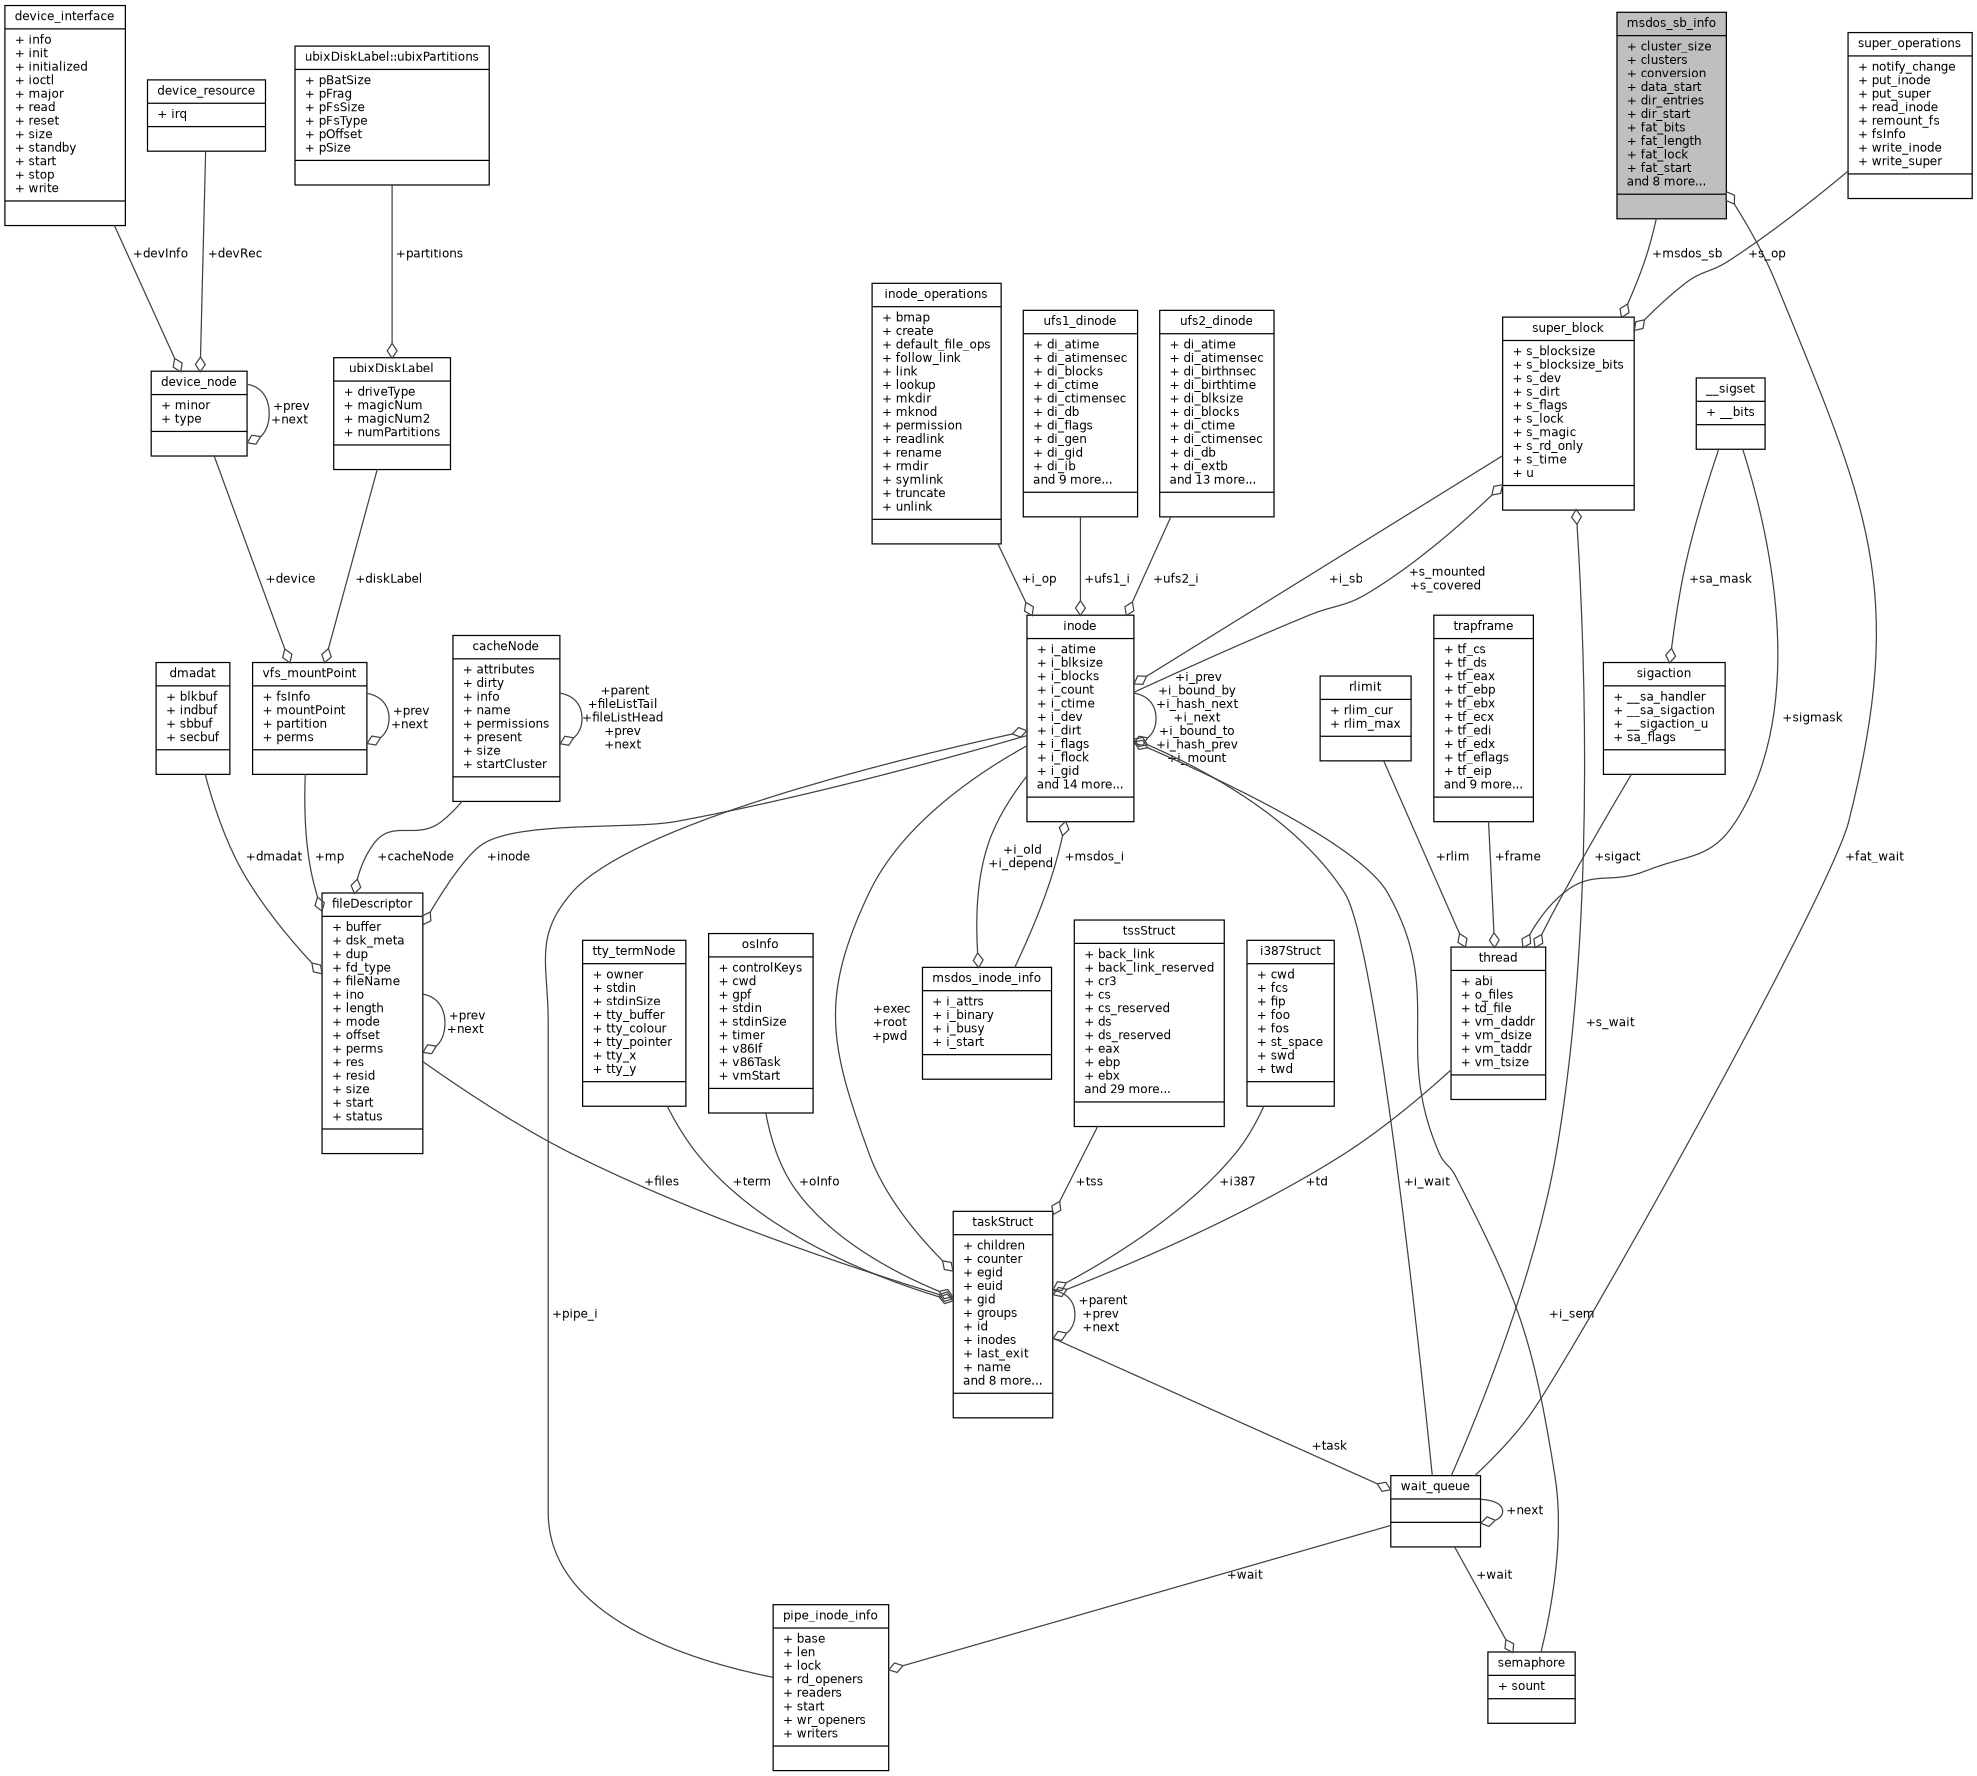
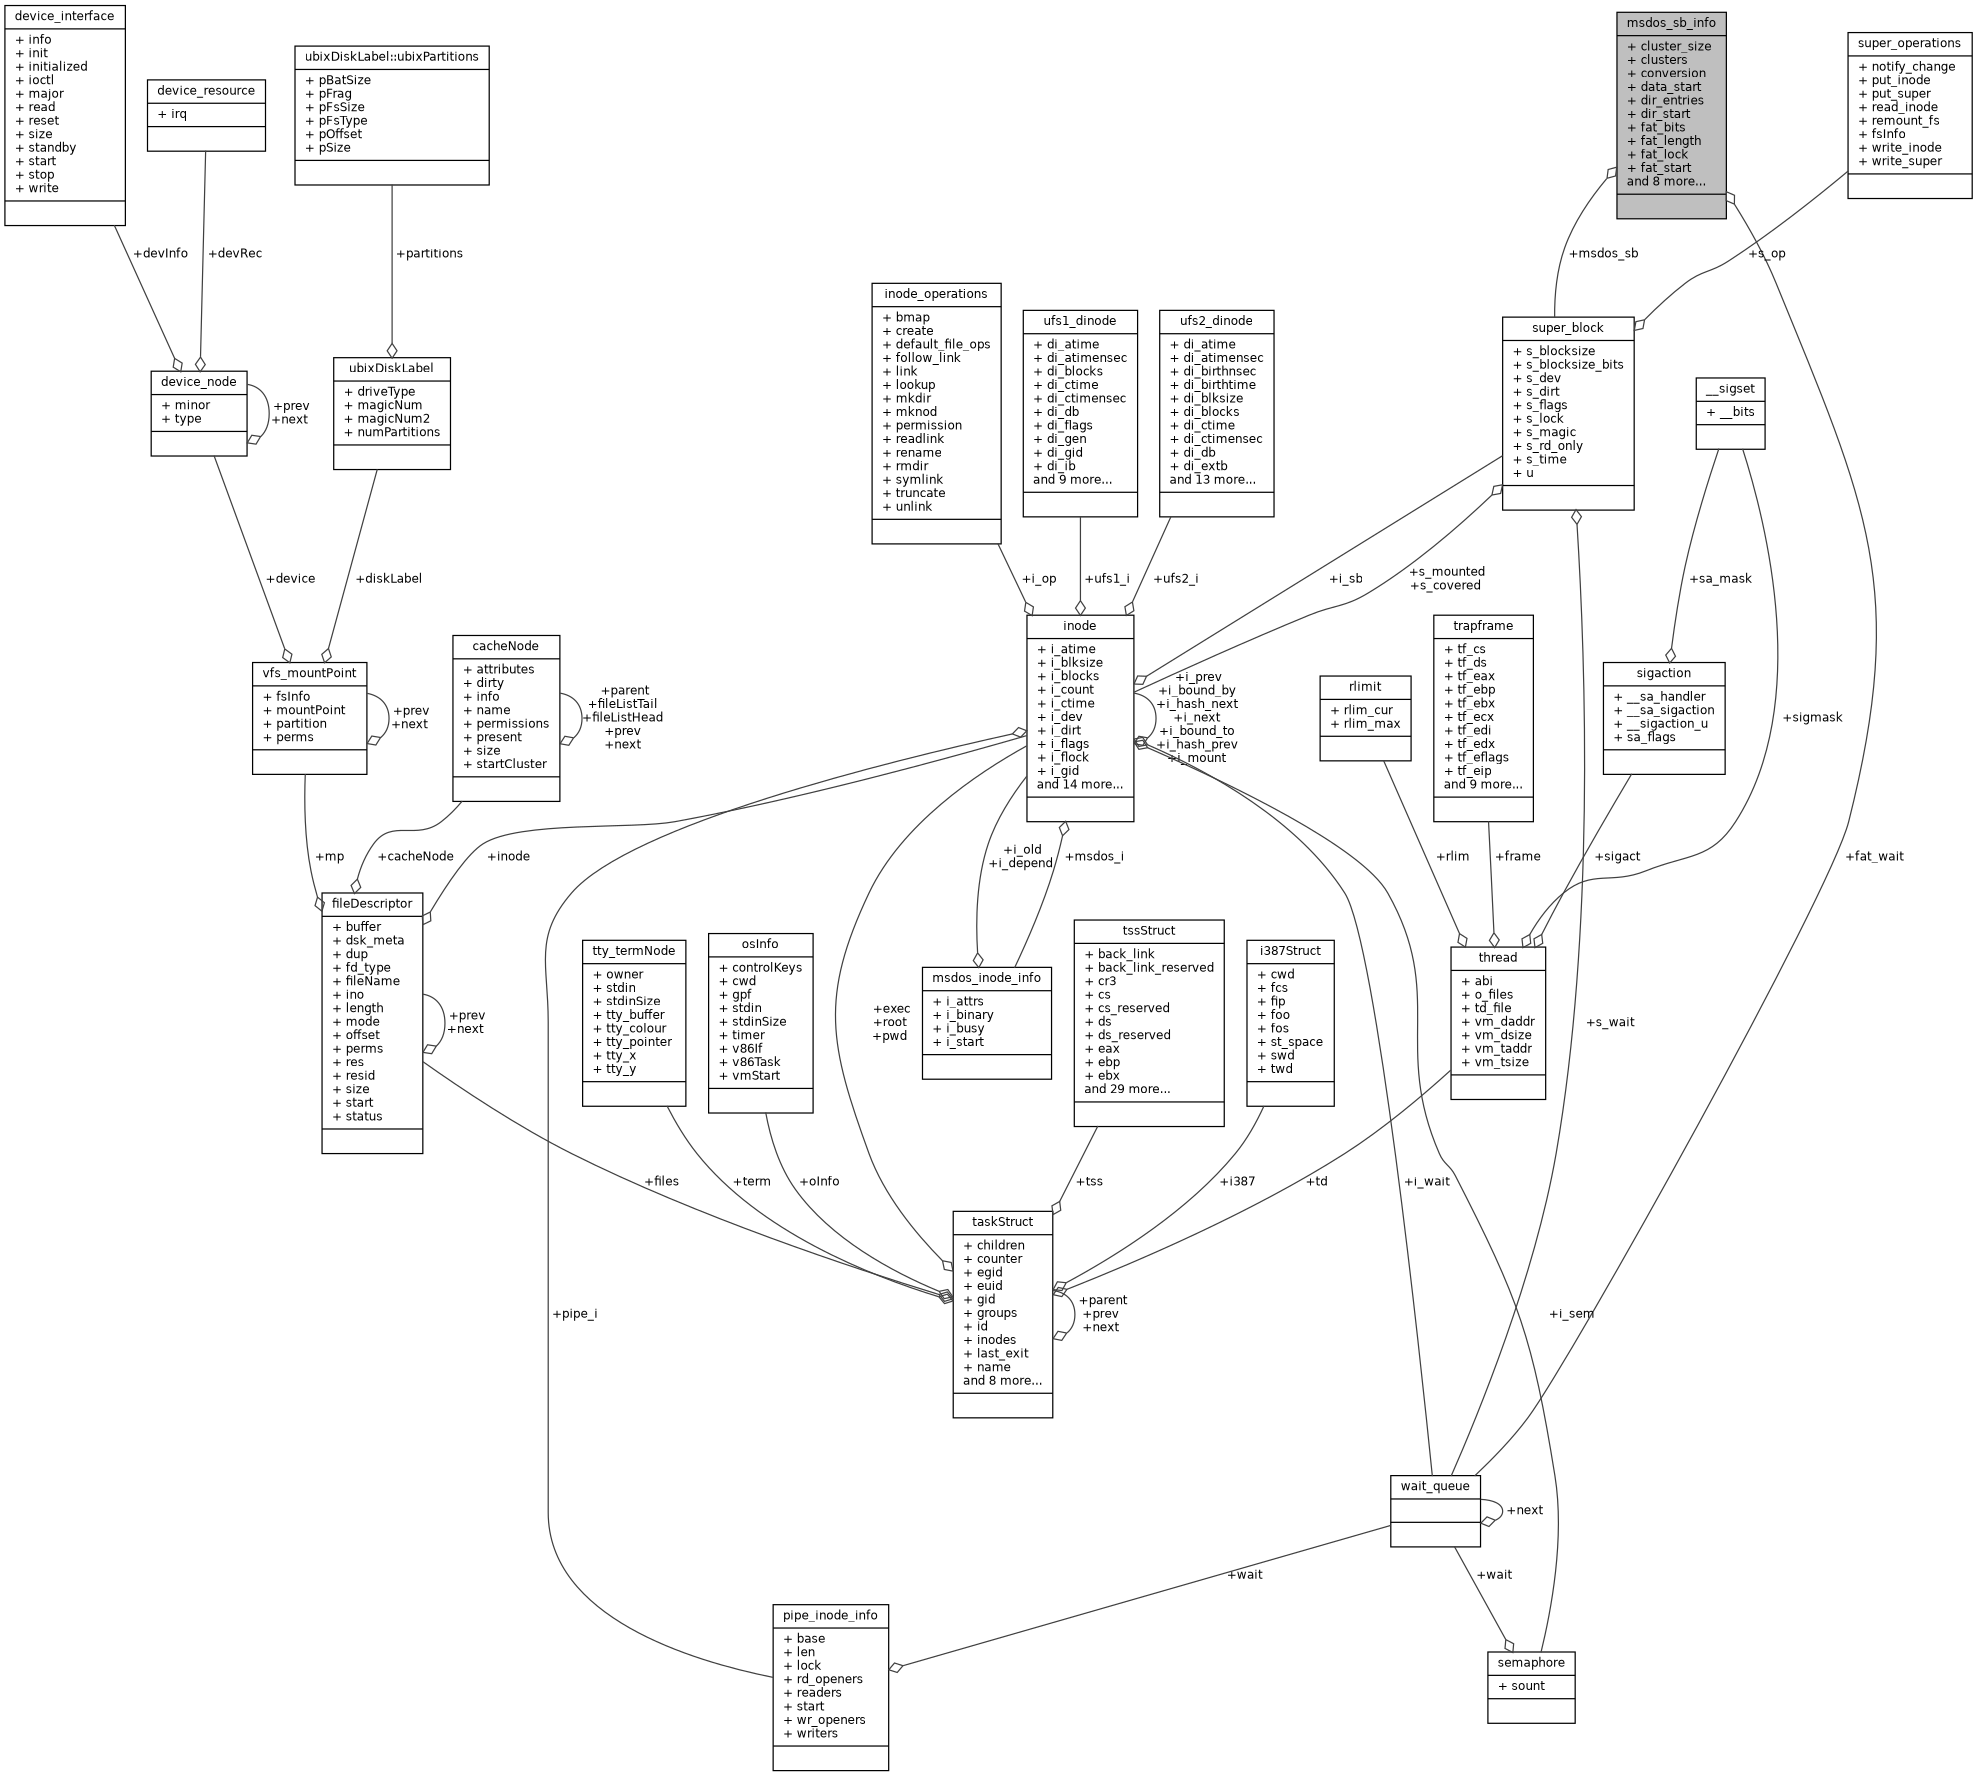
(1644, 262) -> (1567, 243)
(193, 718) -> none
(1215, 1411) -> none
